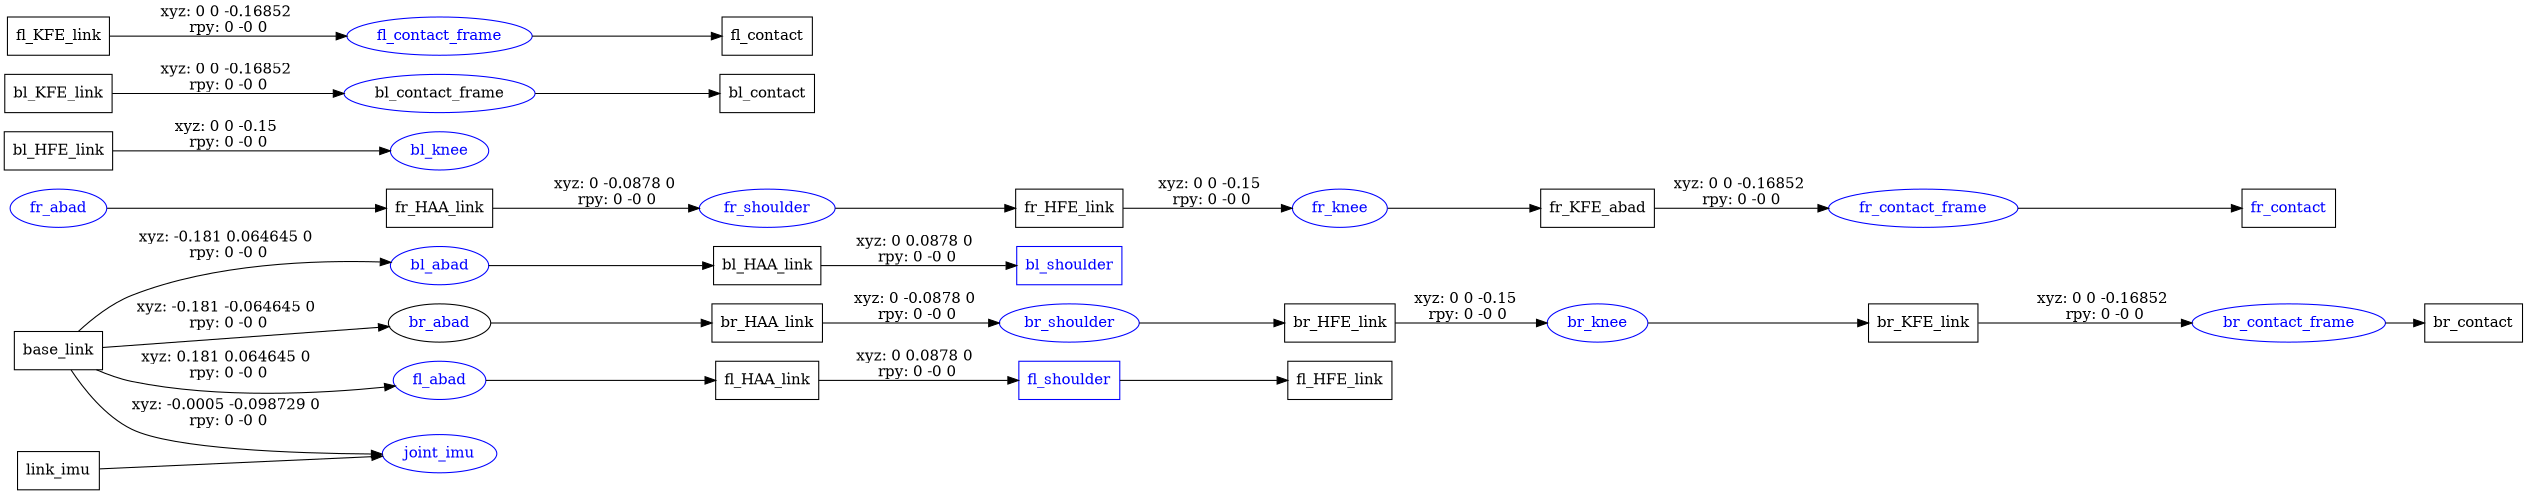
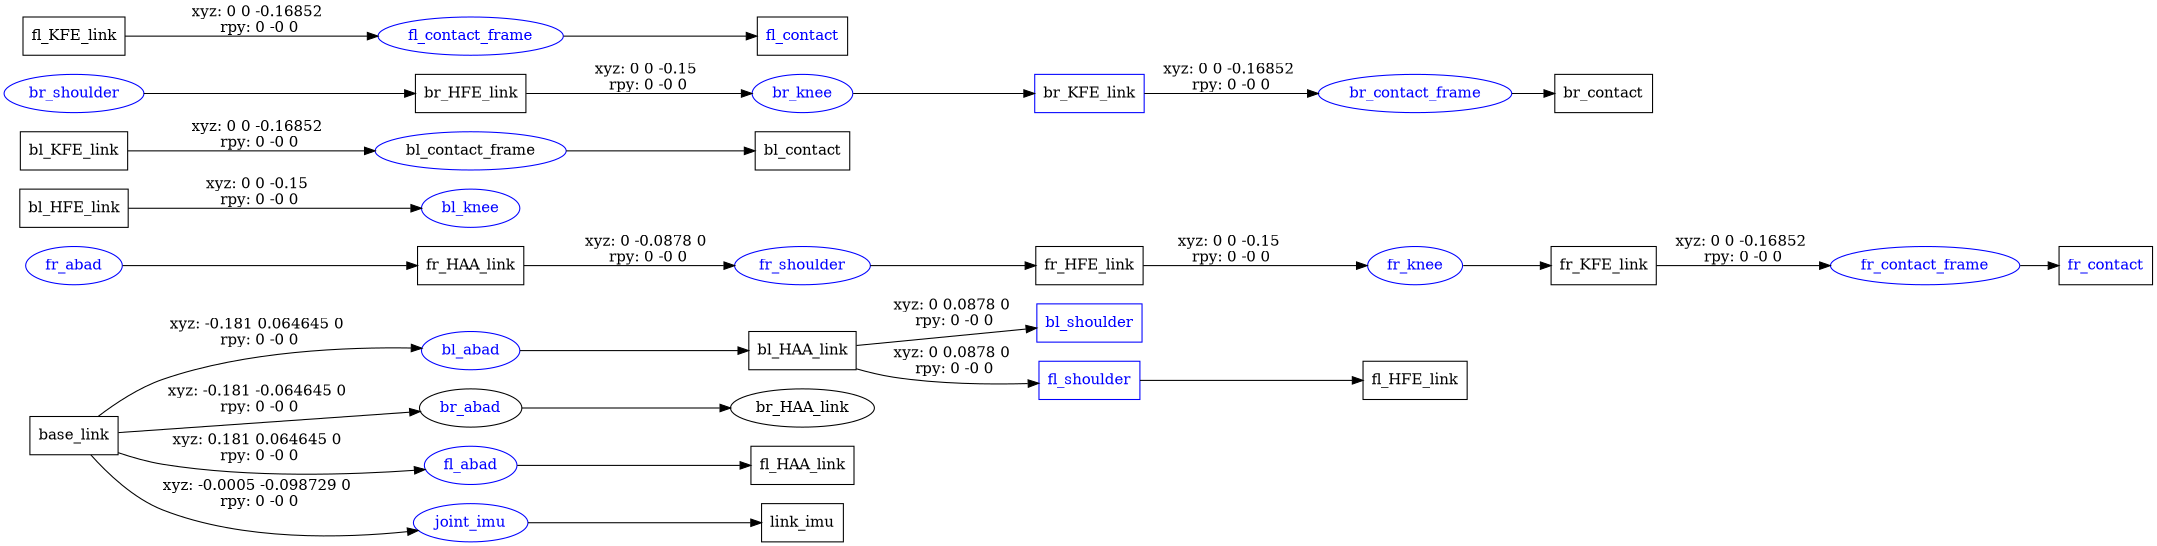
(767, 36) -> (802, 36)
(1598, 208) -> (1604, 266)
(767, 323) -> (802, 408)
(905, 323) -> none
(1923, 323) -> (1089, 94)
(913, 380) -> (941, 382)
(236, 463) -> (639, 523)
